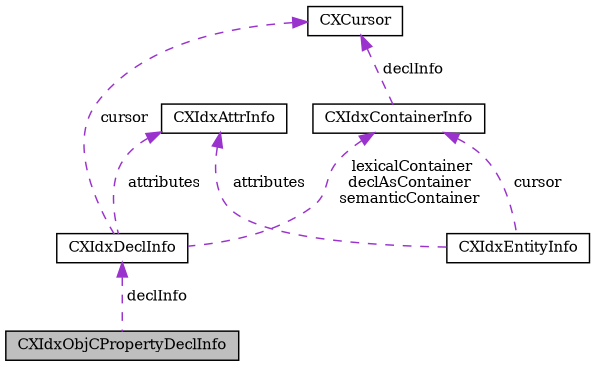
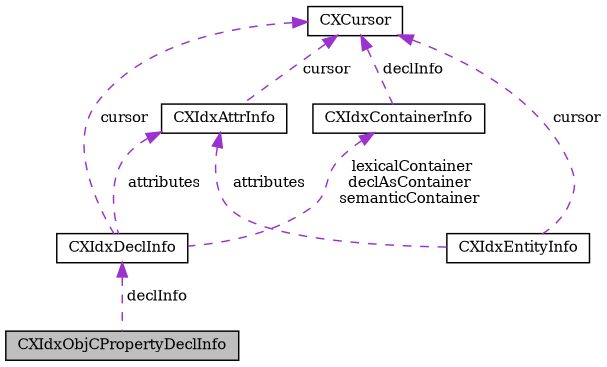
none -> (283, 74)
(499, 178) -> (535, 114)
